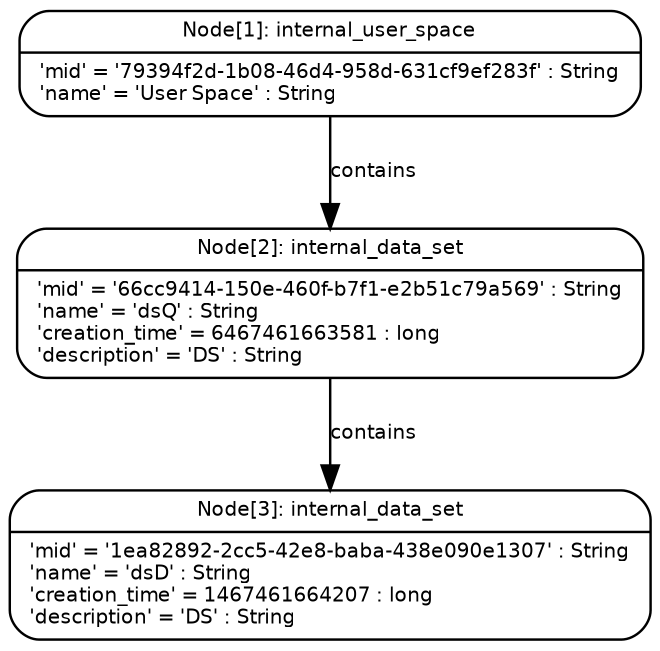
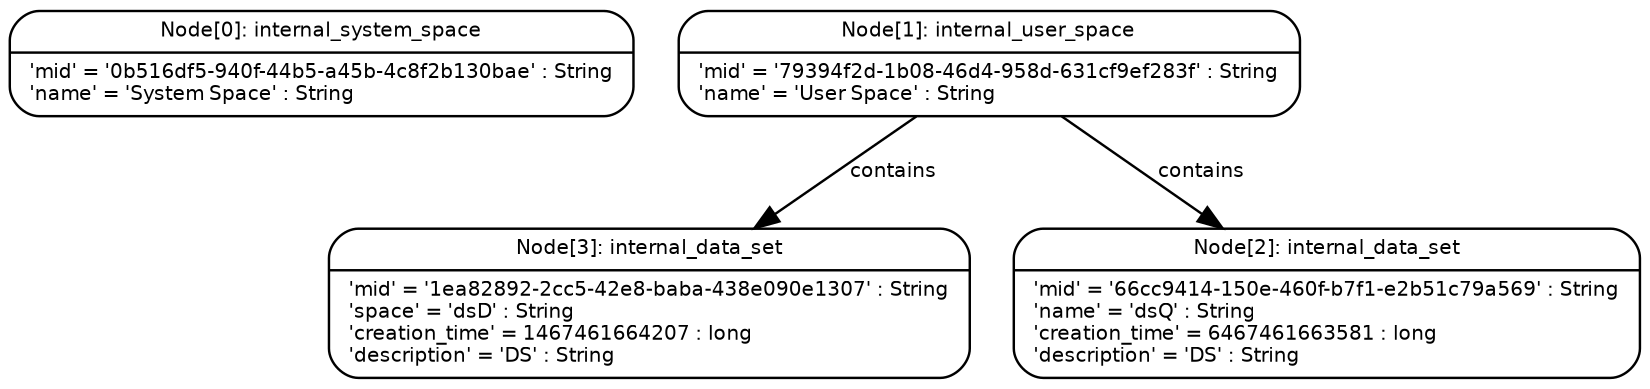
none -> (322, 64)
(330, 422) -> (846, 165)
(141, 574) -> (462, 312)
